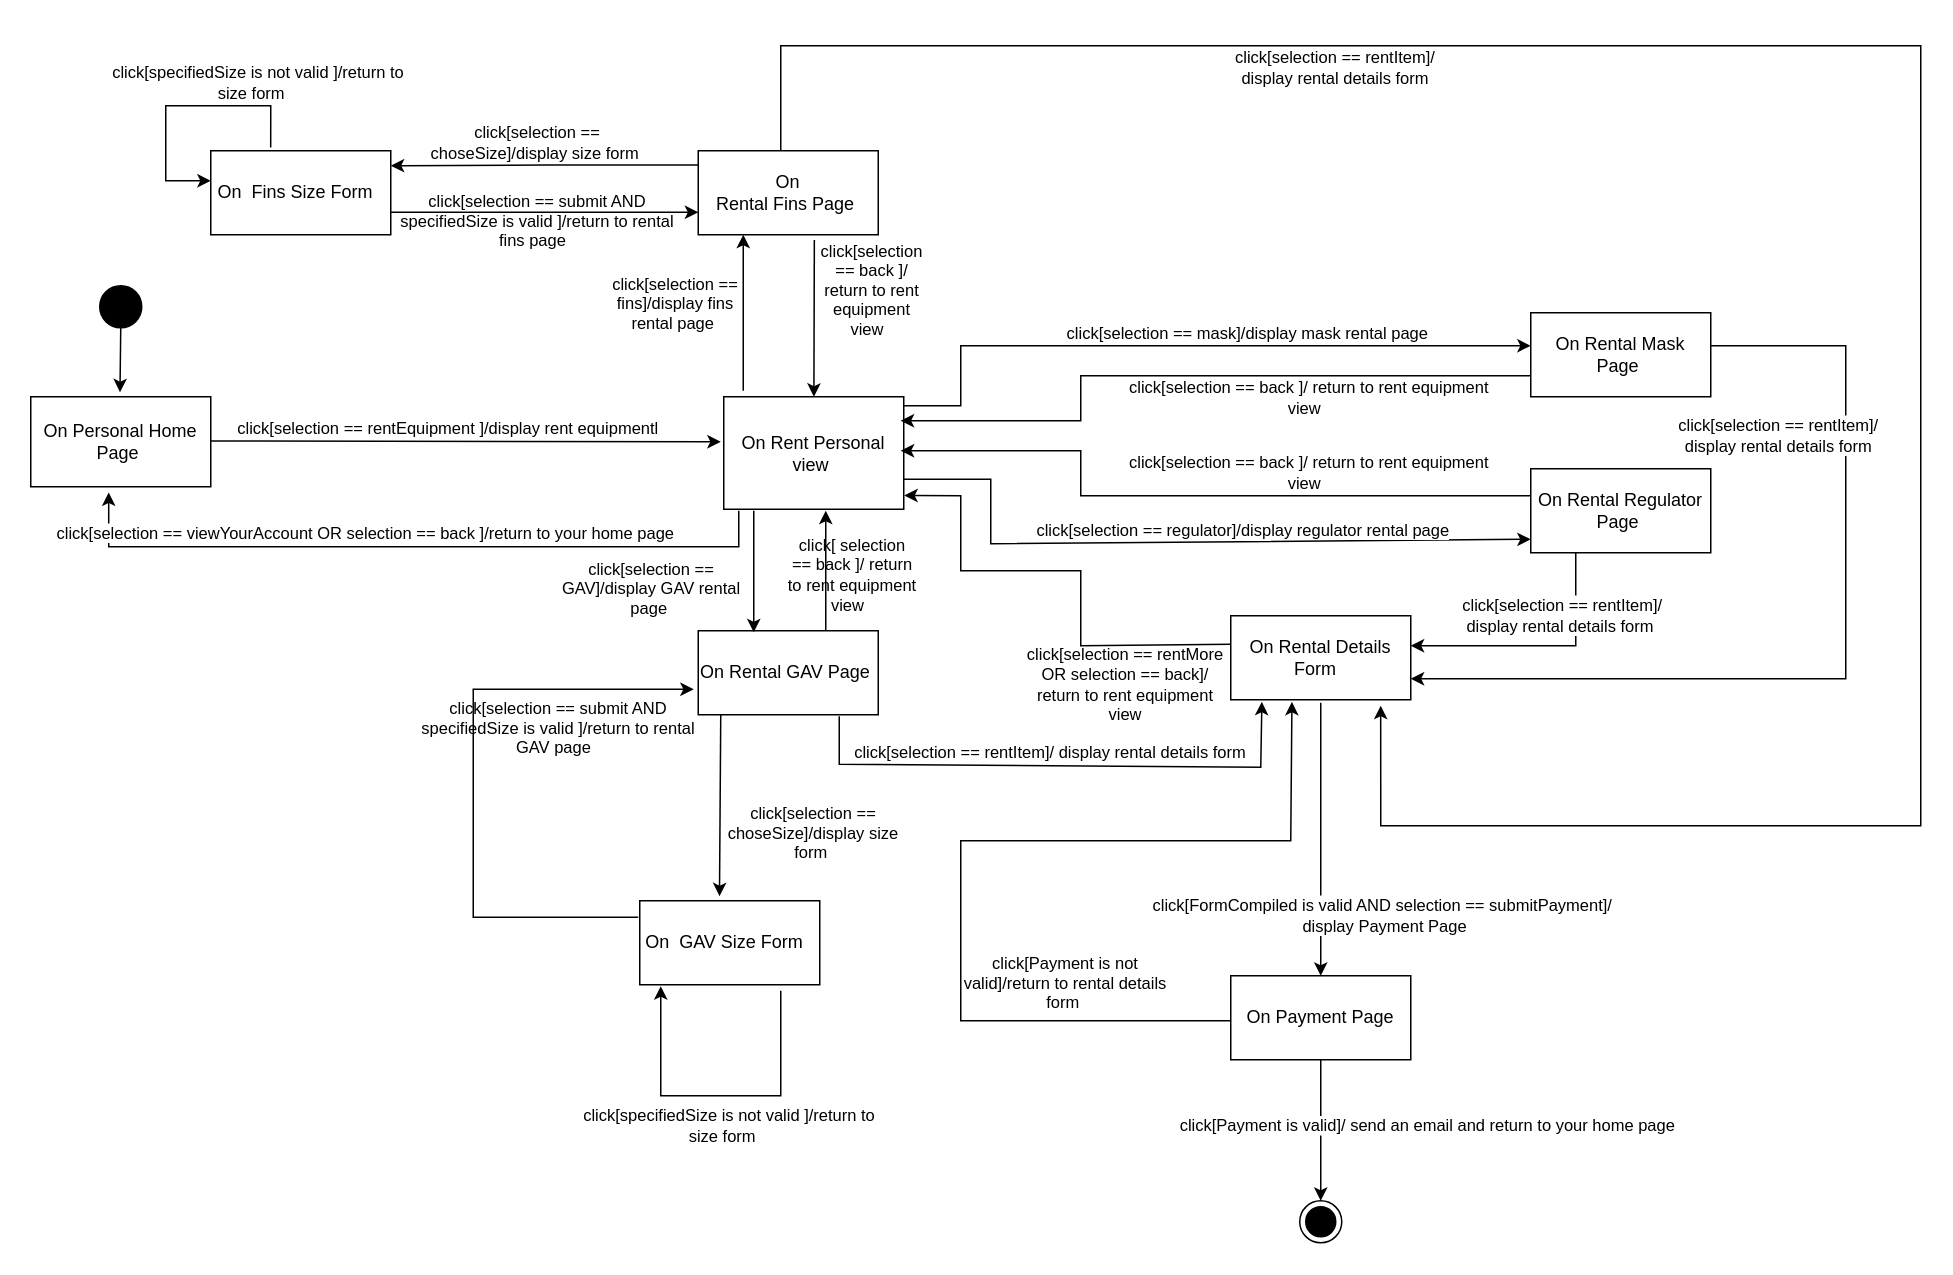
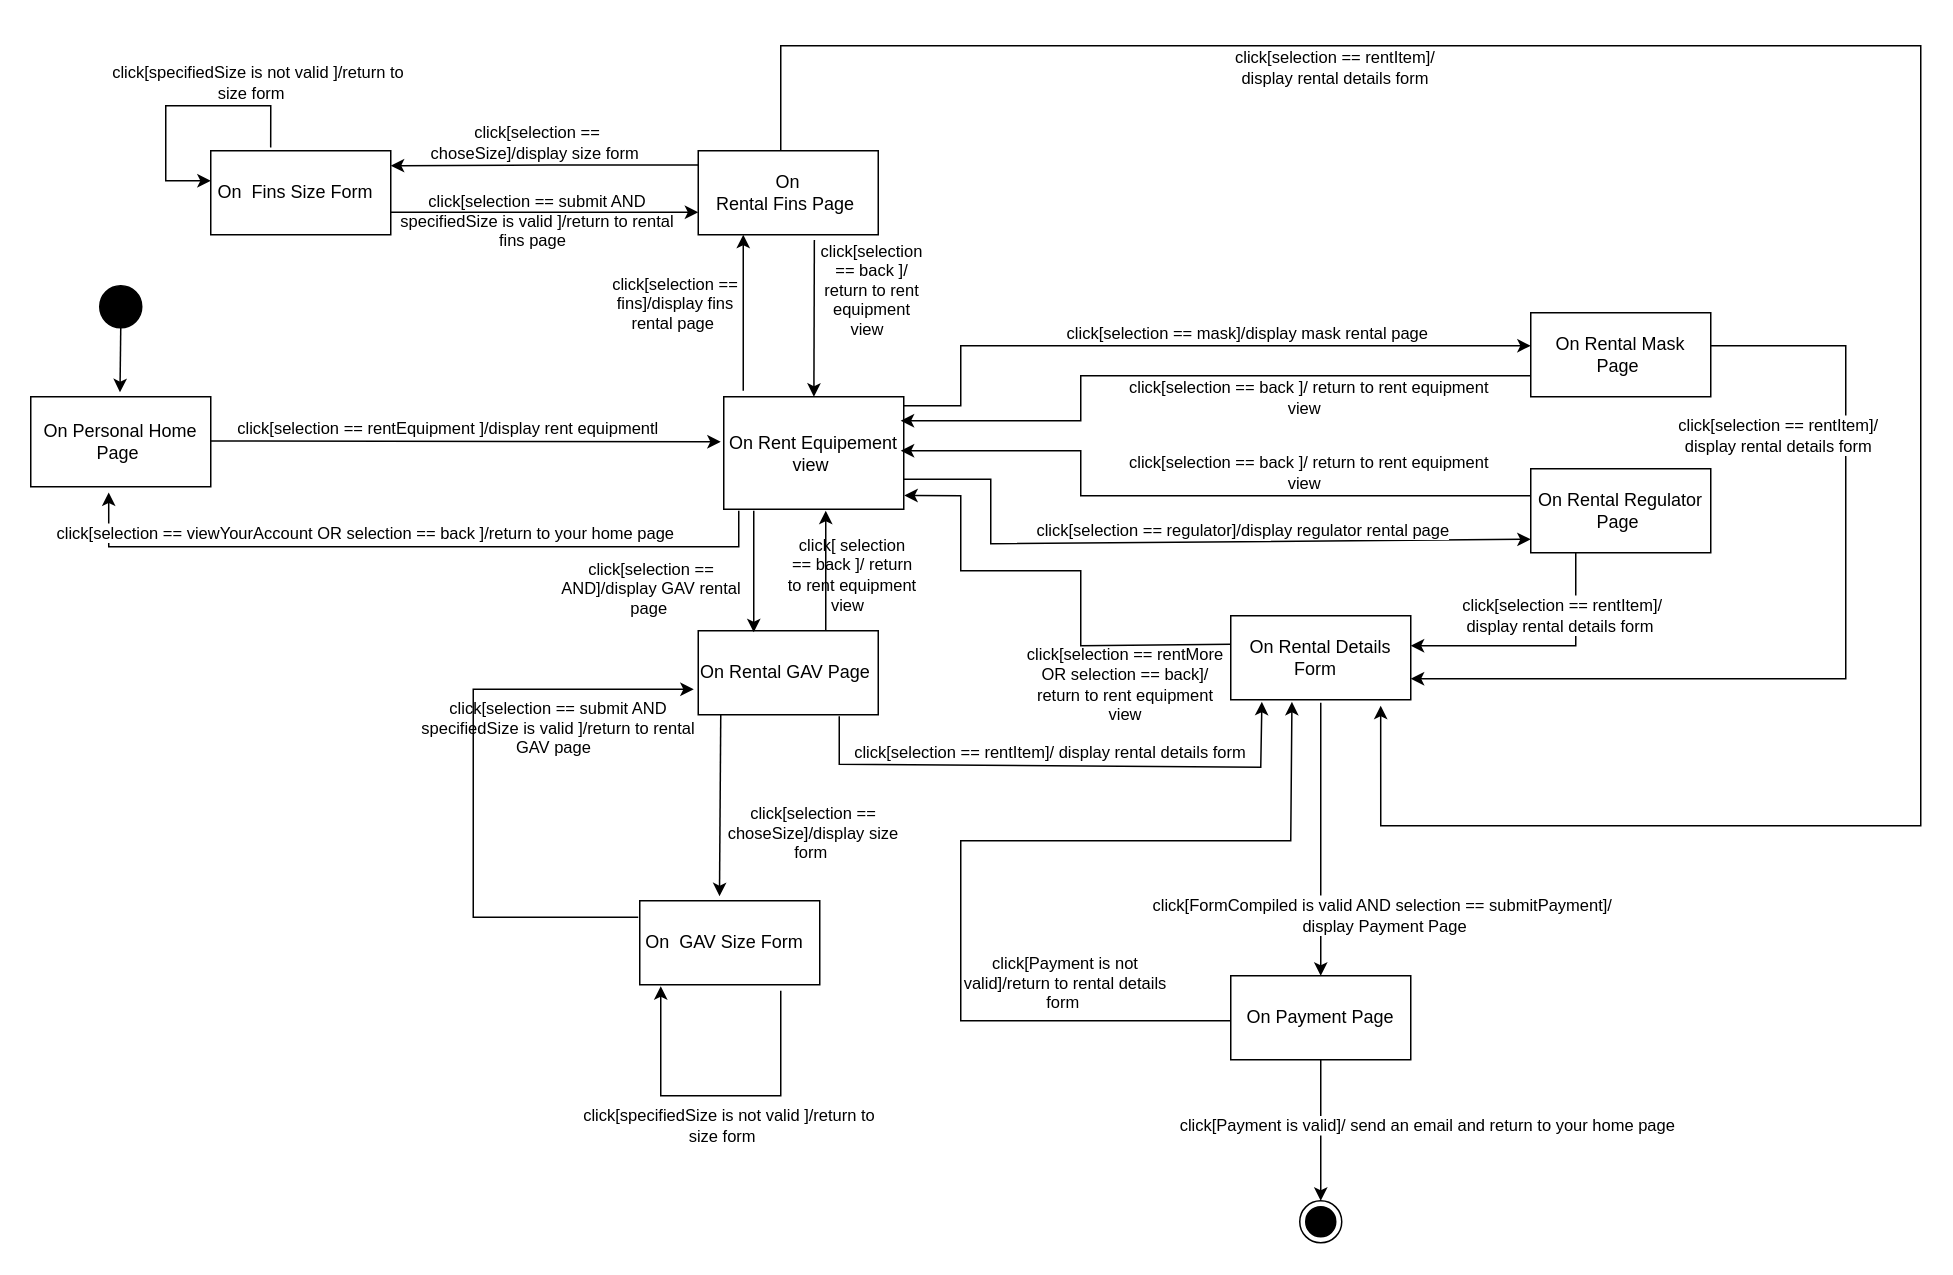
(814, 454) -> (814, 454)
(652, 589) -> (652, 589)
